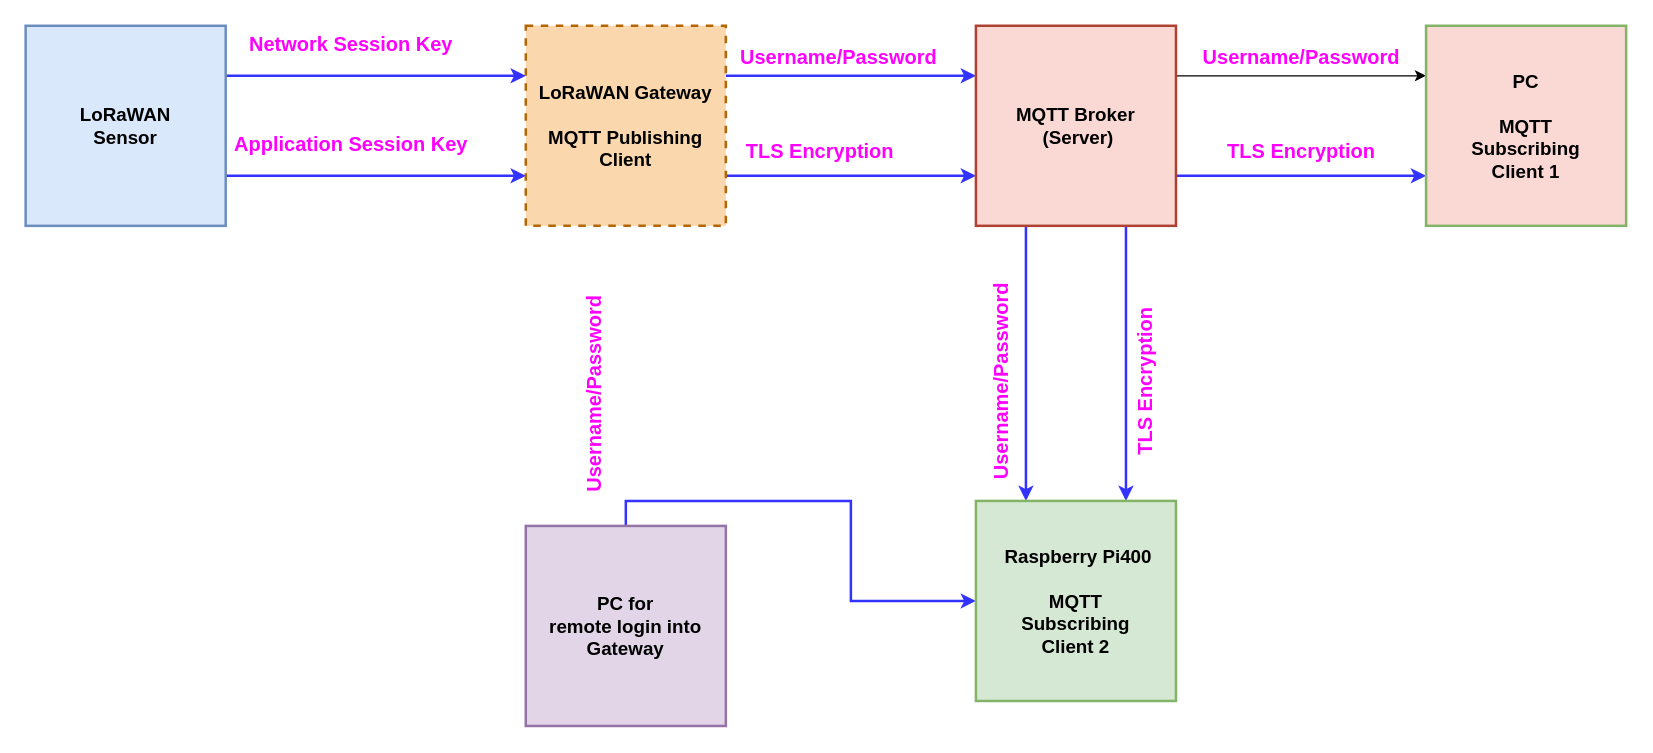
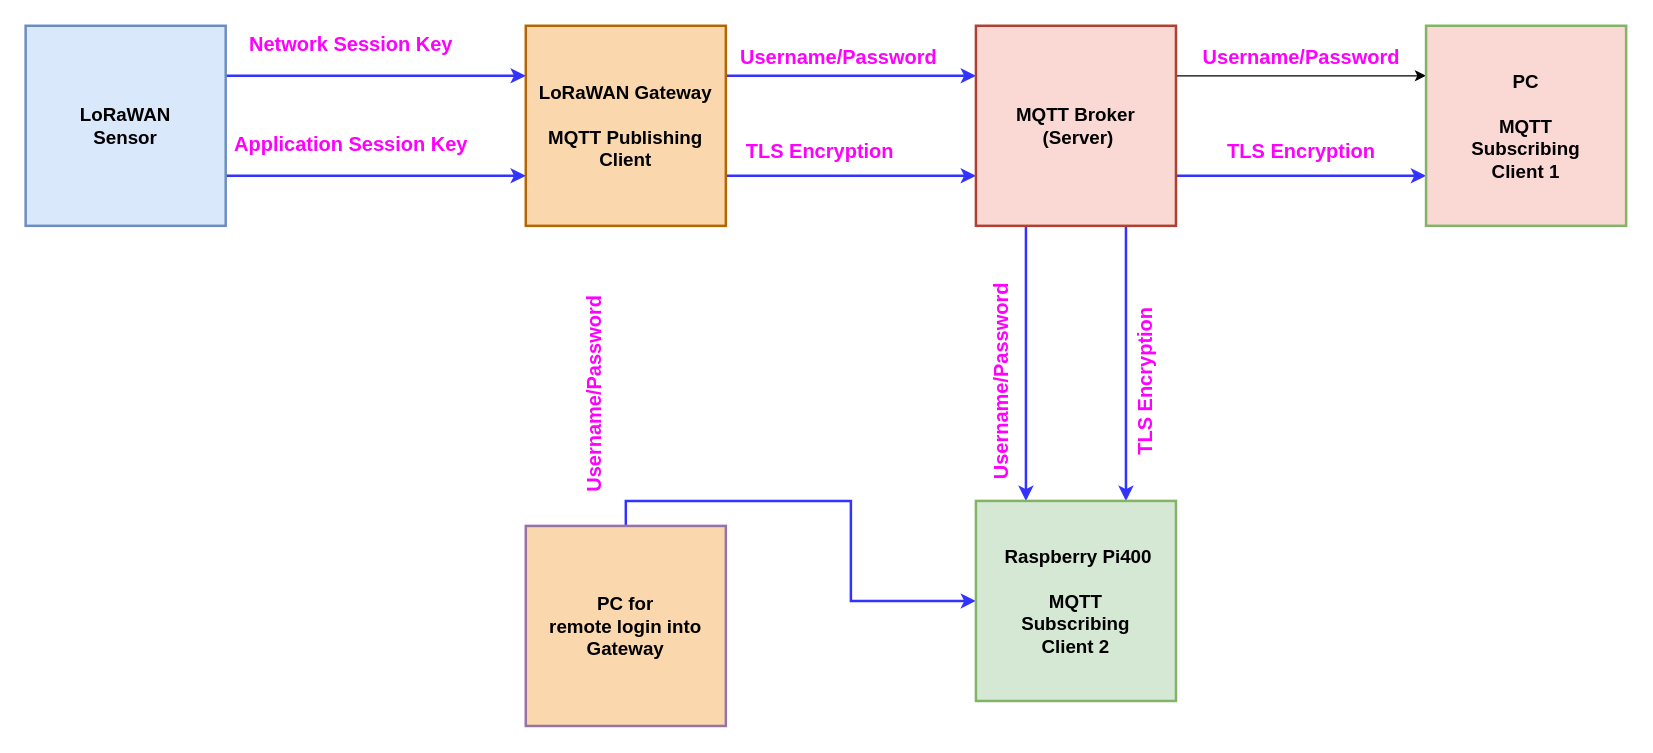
(626, 126) -> (626, 126)
(626, 626) -> (626, 626)
